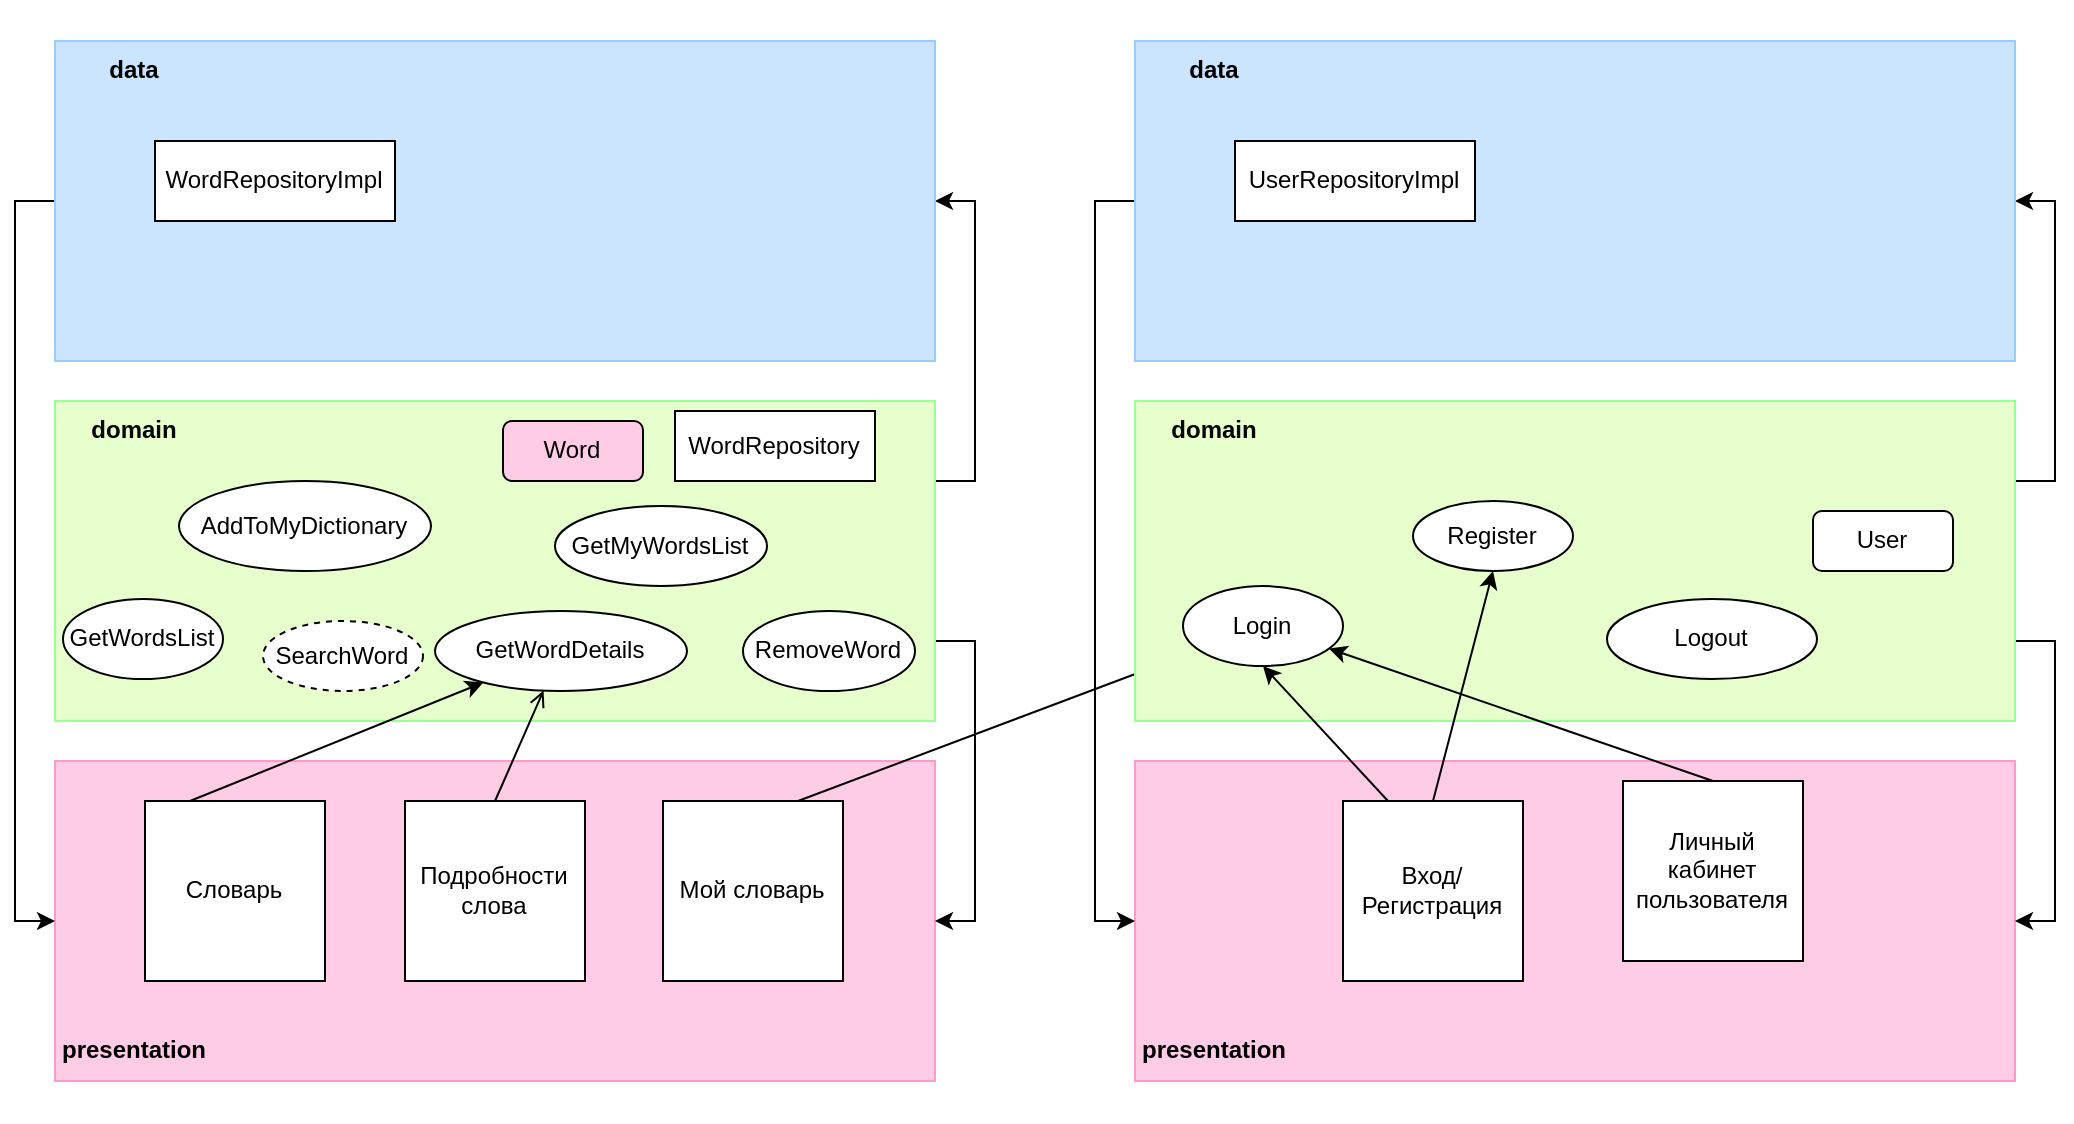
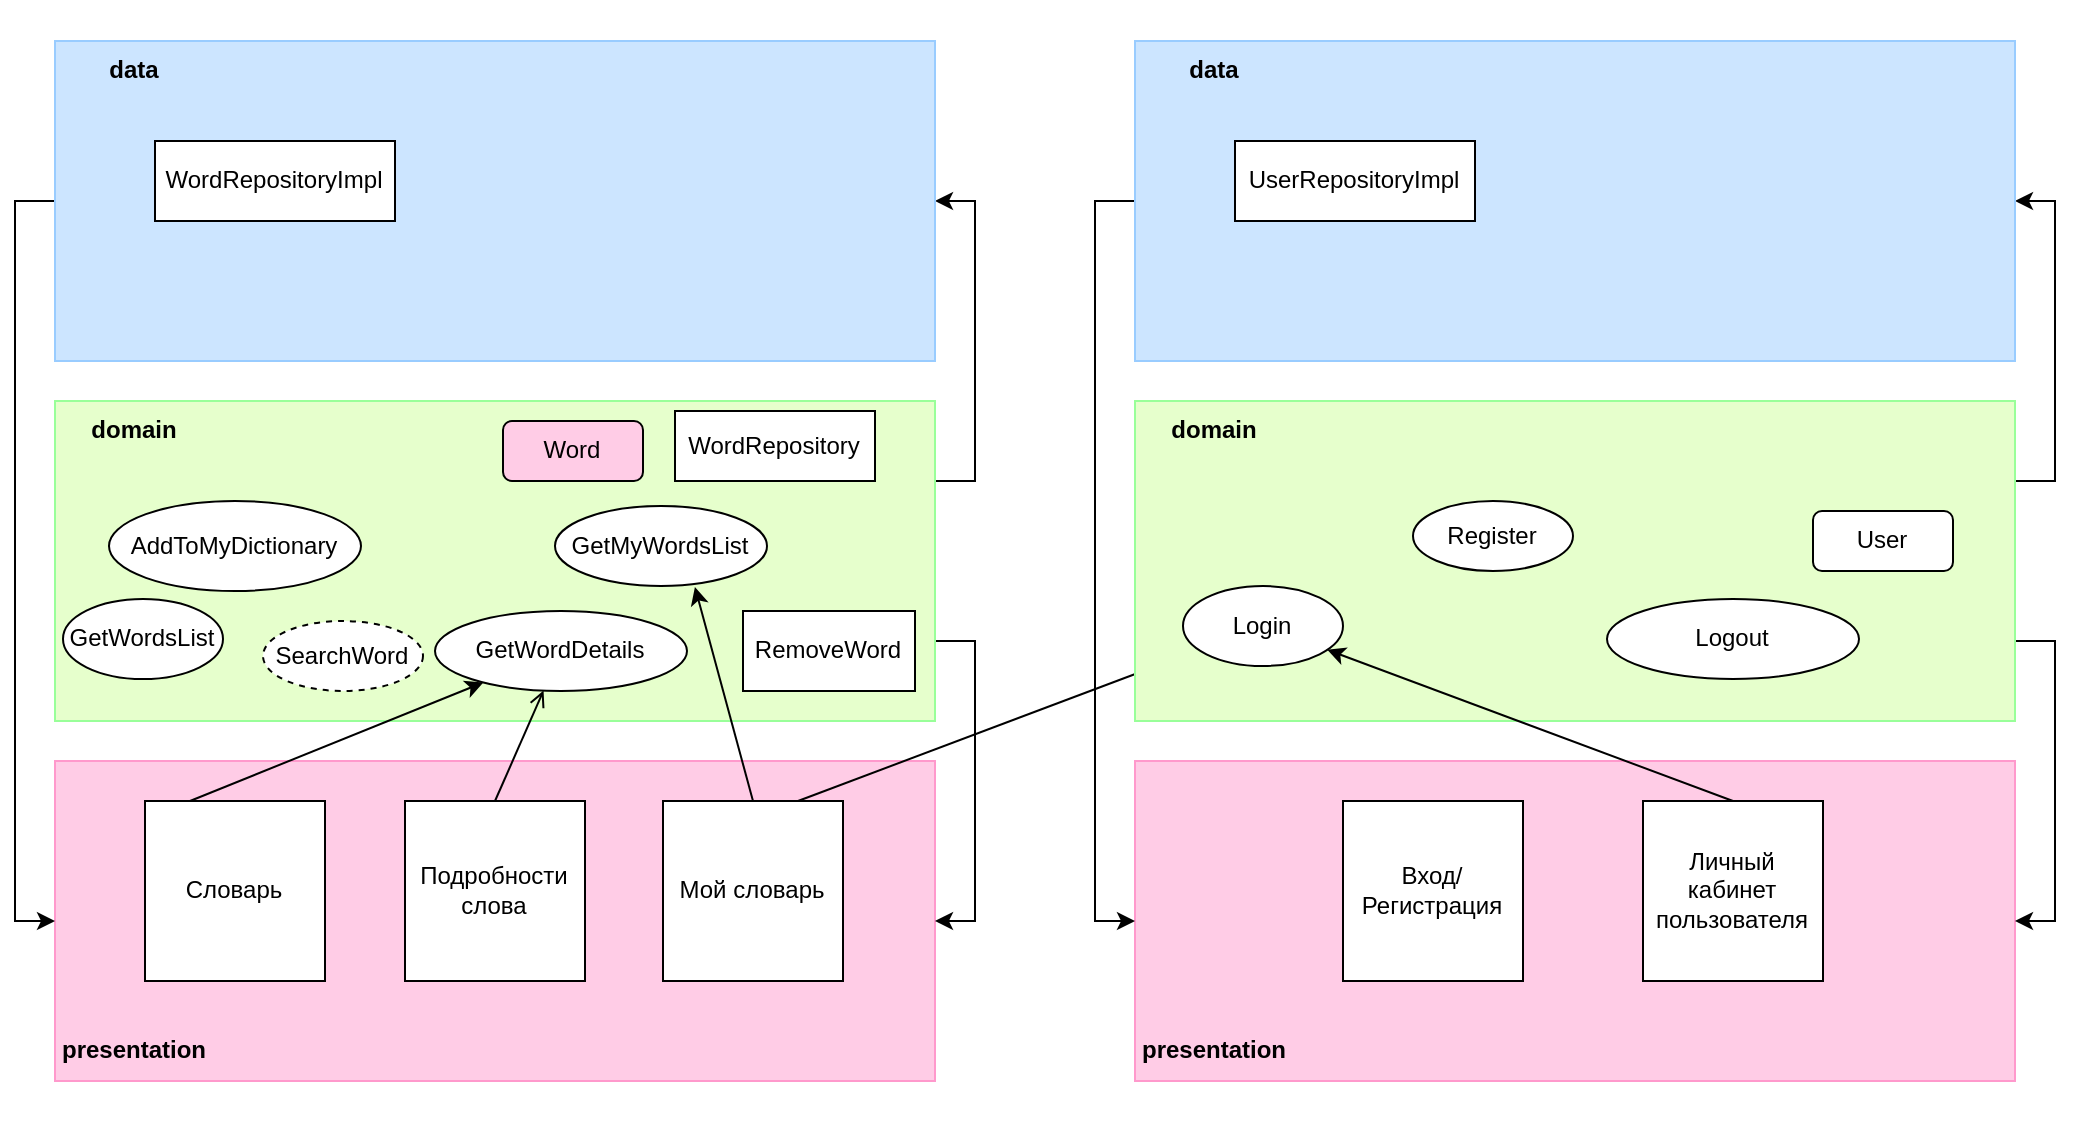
(305, 526) -> (235, 546)
(1476, 637) -> none
(1712, 639) -> (1733, 639)
(829, 651) -> (829, 651)
none -> (726, 700)
(1330, 739) -> none
(1713, 871) -> (1733, 891)
